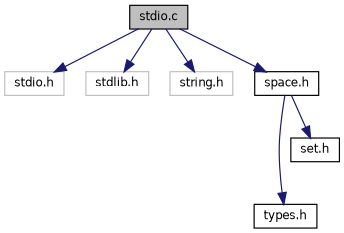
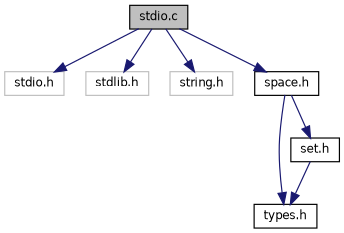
none -> (303, 178)
